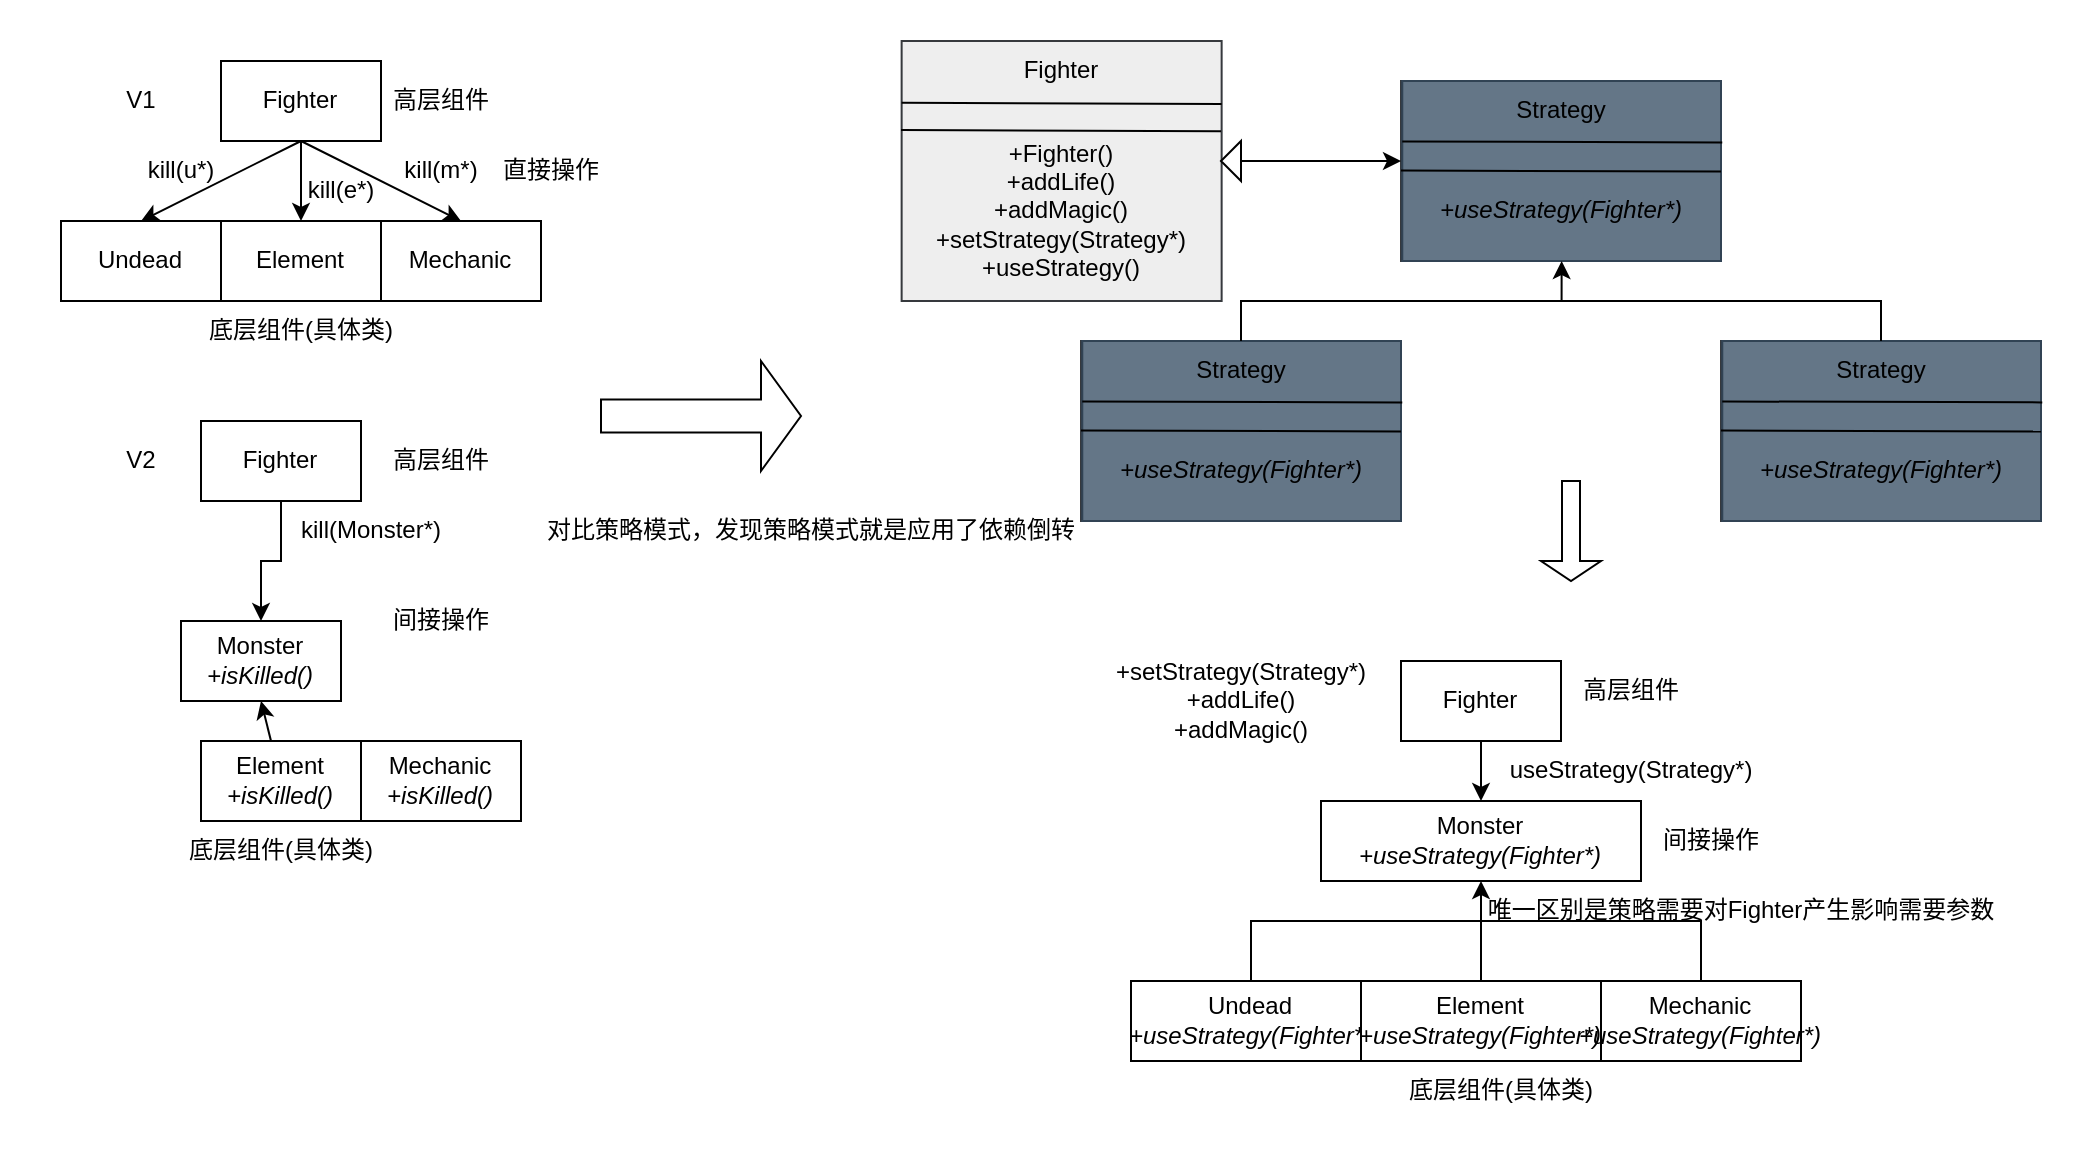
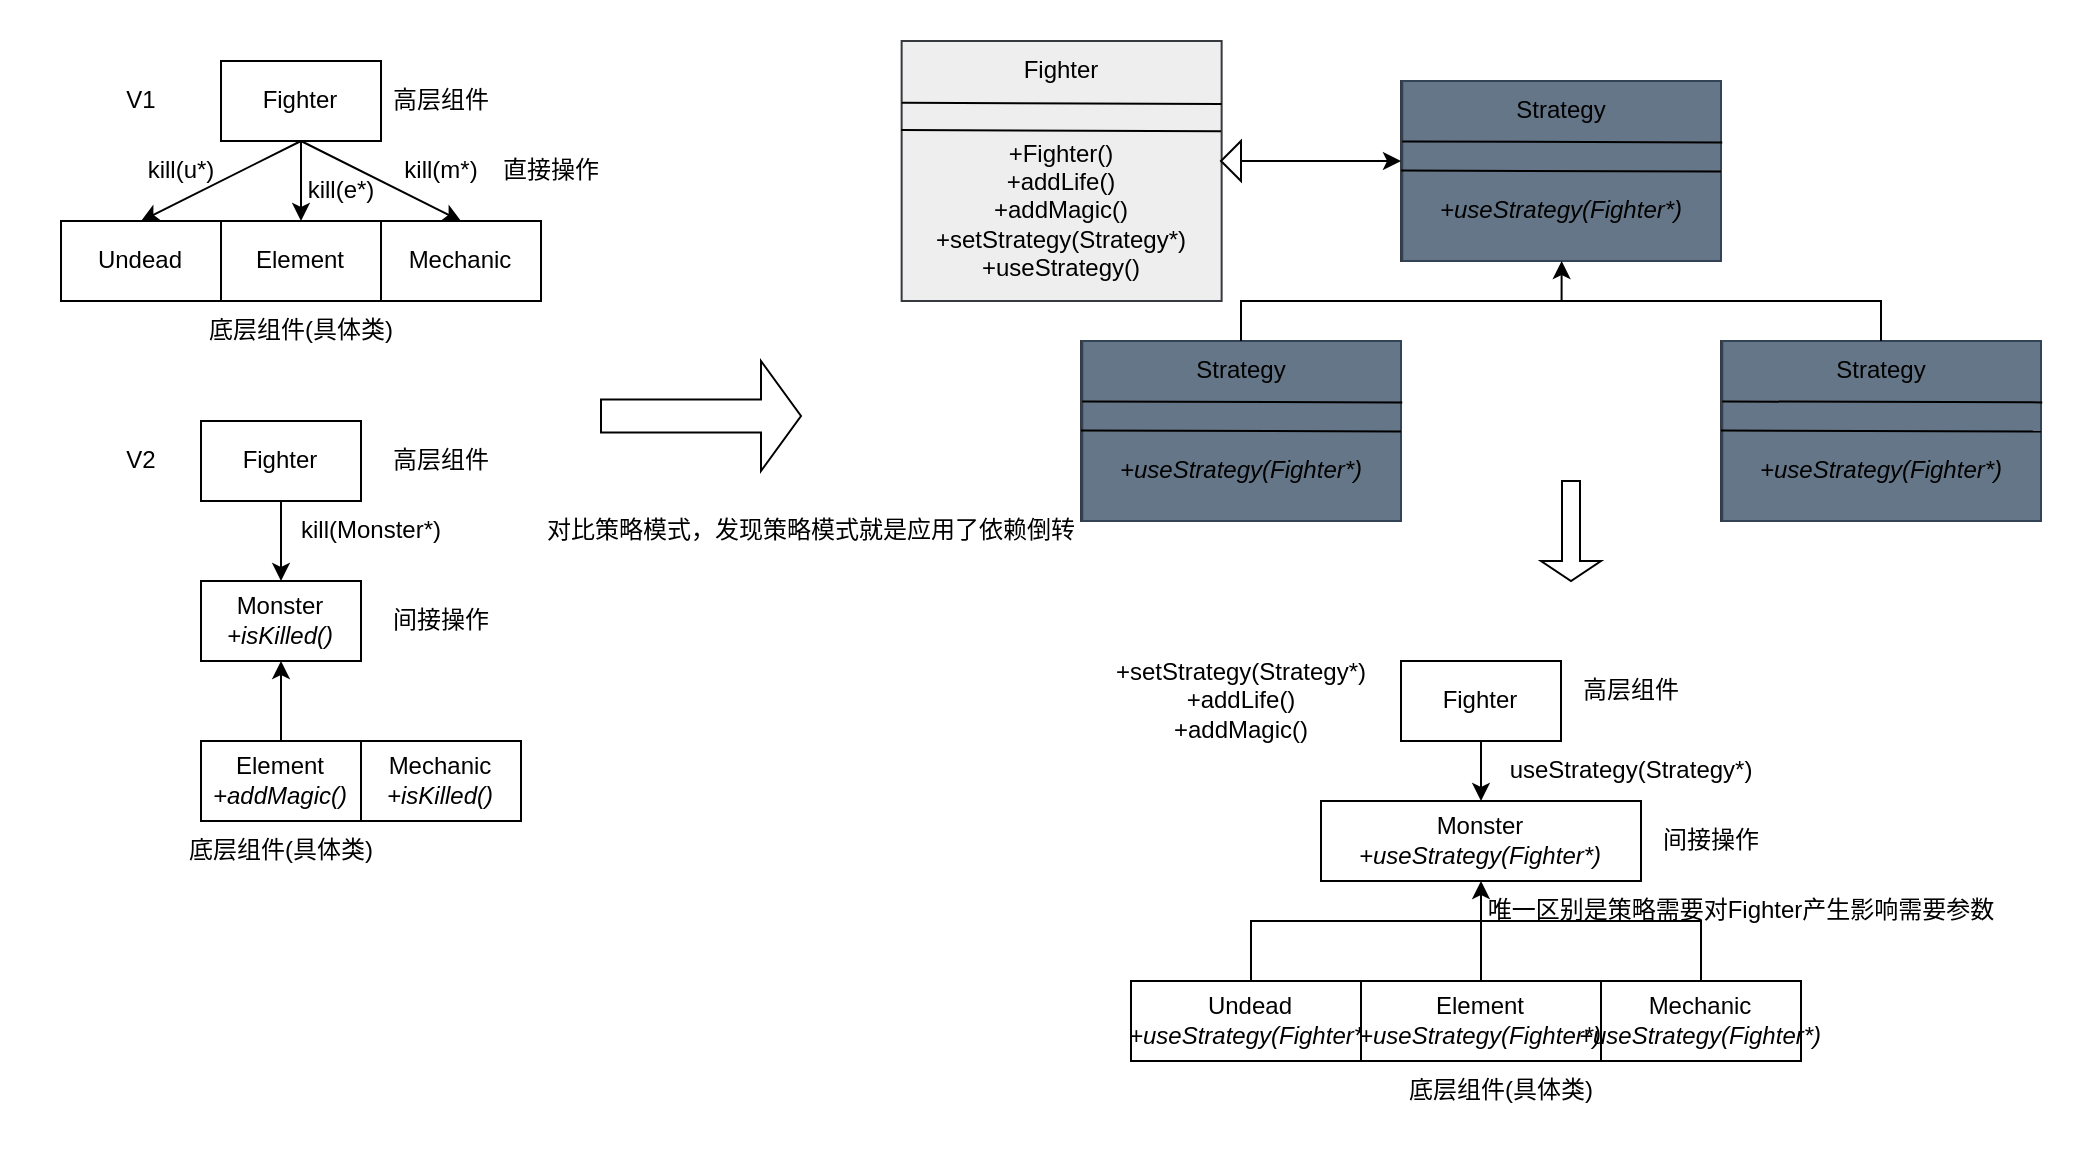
(261, 661) -> (281, 621)
(281, 781) -> (281, 781)
